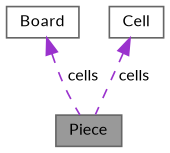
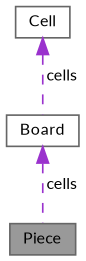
(109, 84) -> (43, 85)
